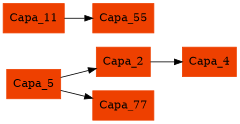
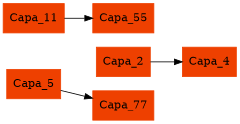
(75, 74) -> none
